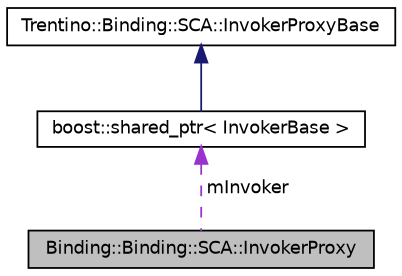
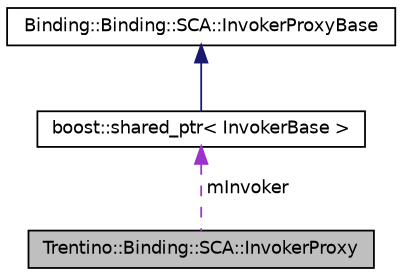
(201, 27) -> (201, 27)
(201, 249) -> (201, 249)
